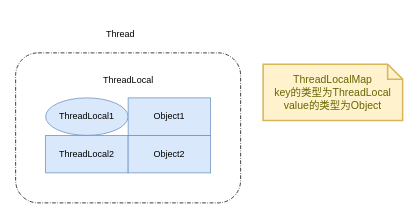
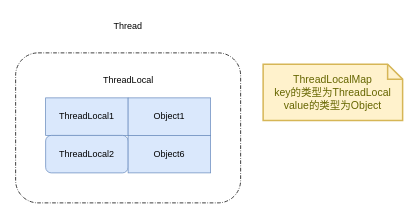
(120, 34) -> (128, 27)
(87, 117) -> (87, 117)
(87, 154) -> (87, 154)
(169, 154) -> (169, 154)
